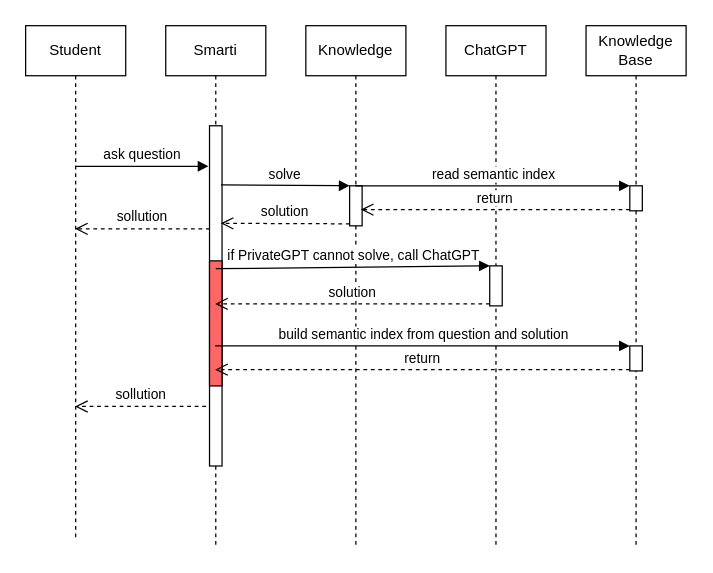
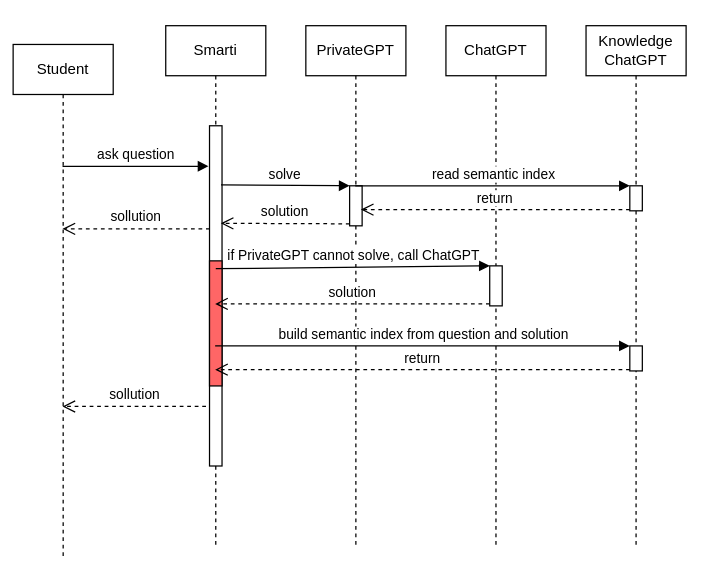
(356, 51) -> (356, 51)
(636, 51) -> (636, 51)
(76, 283) -> (63, 302)
